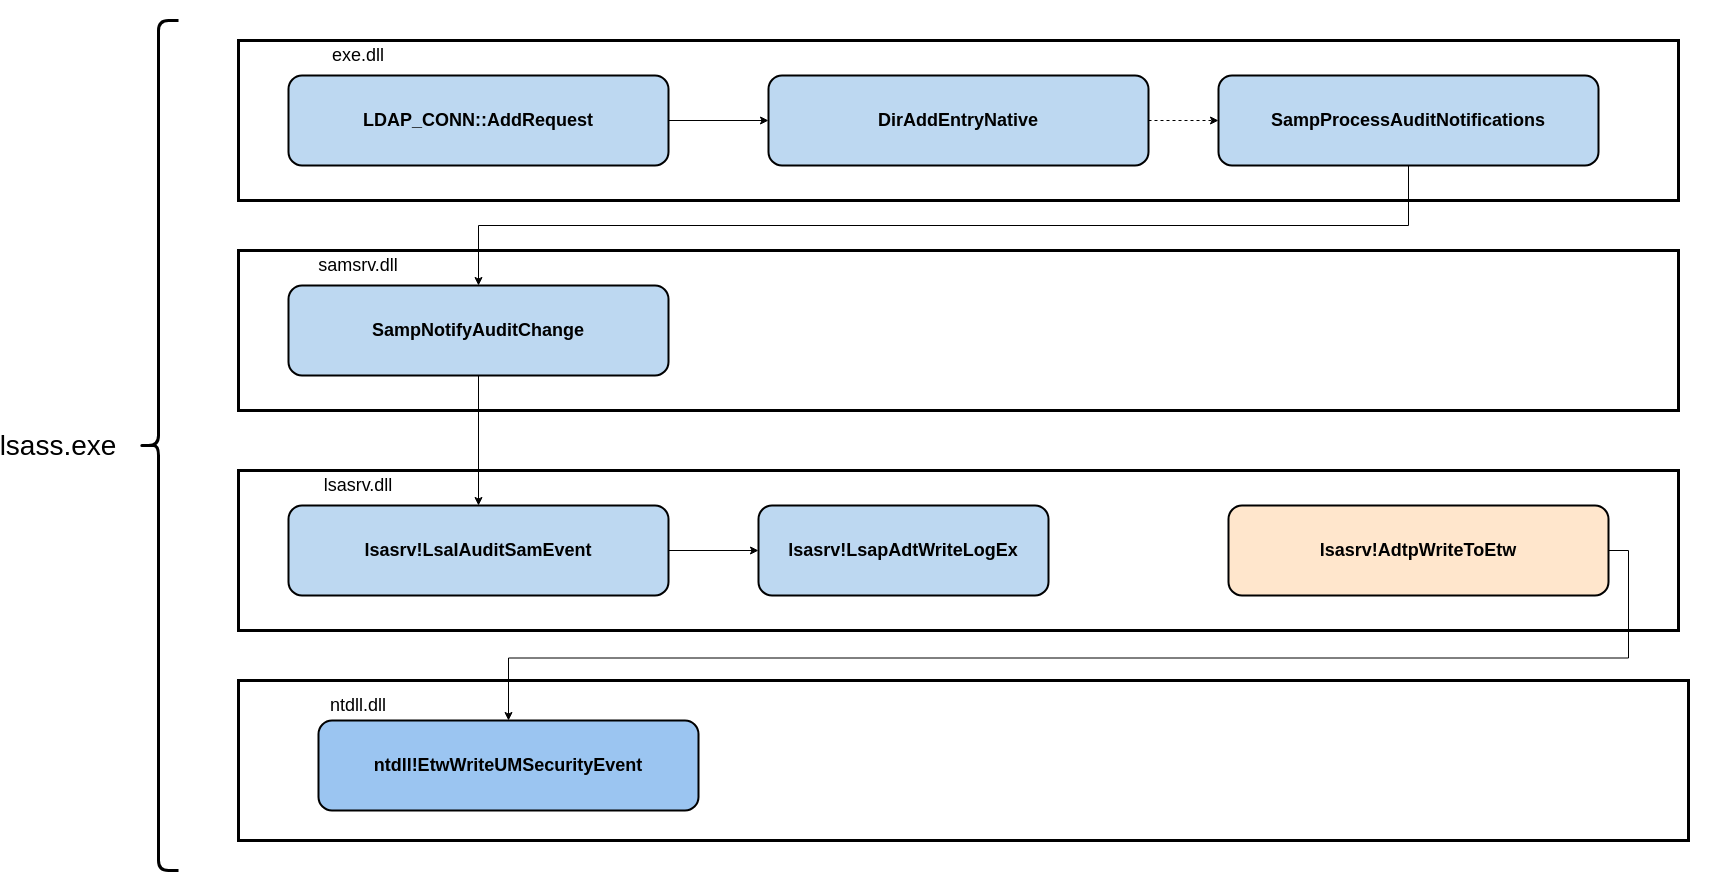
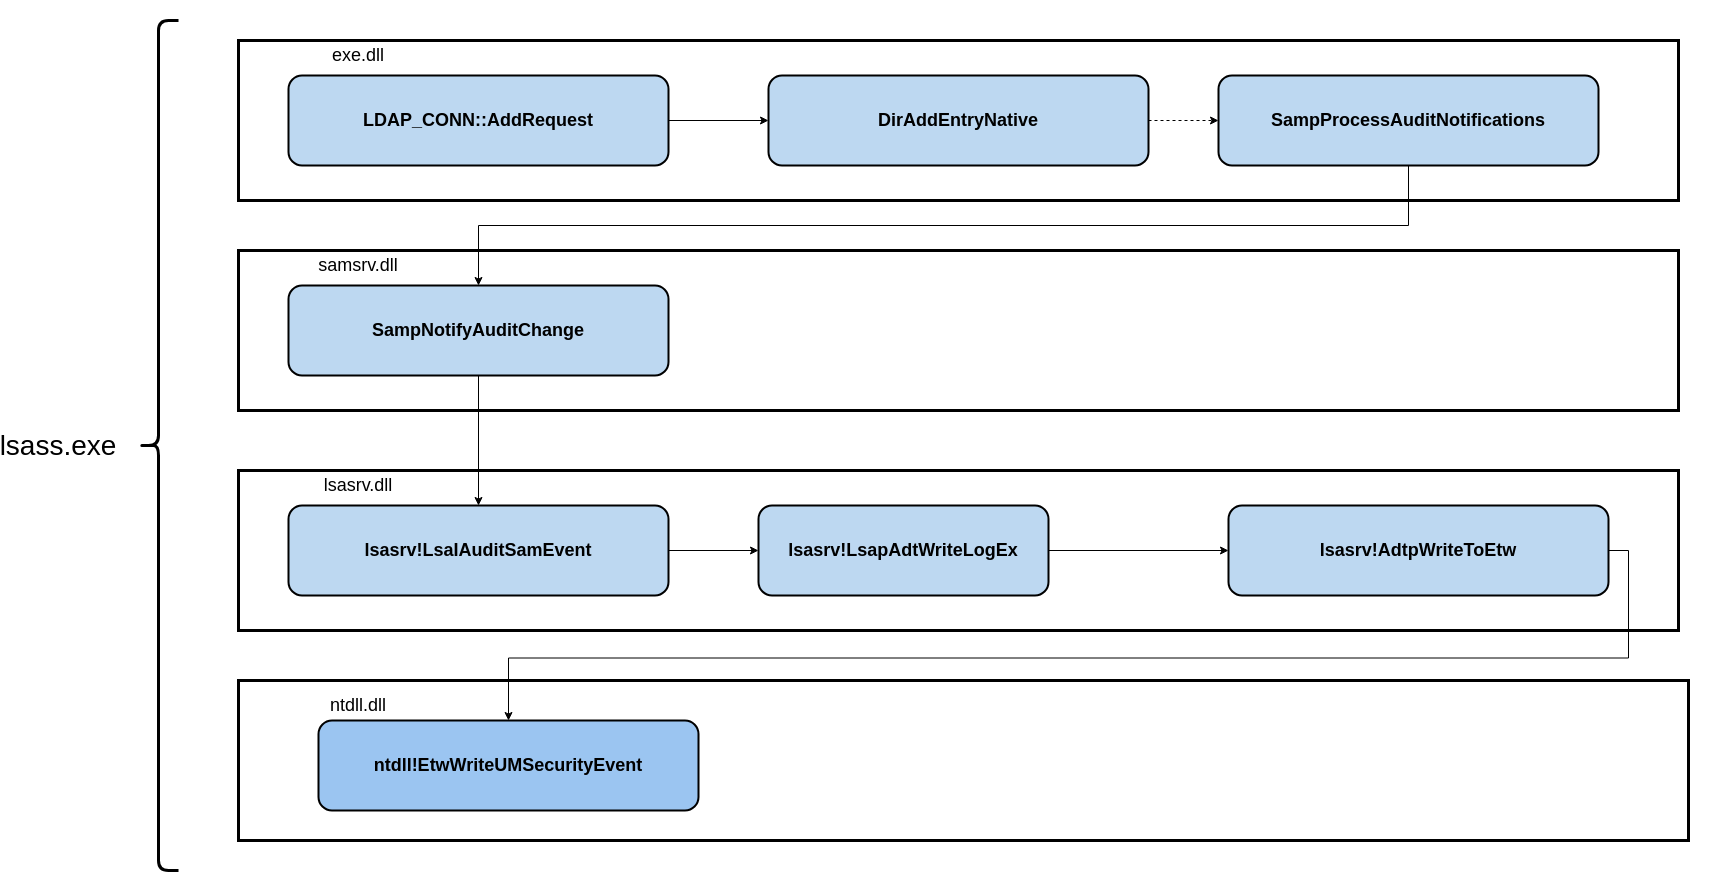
none -> (1135, 551)
(1419, 551) -> (1419, 551)
